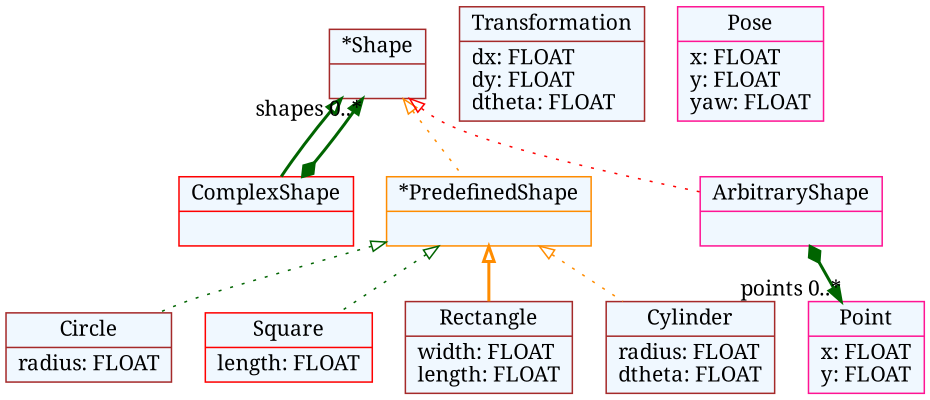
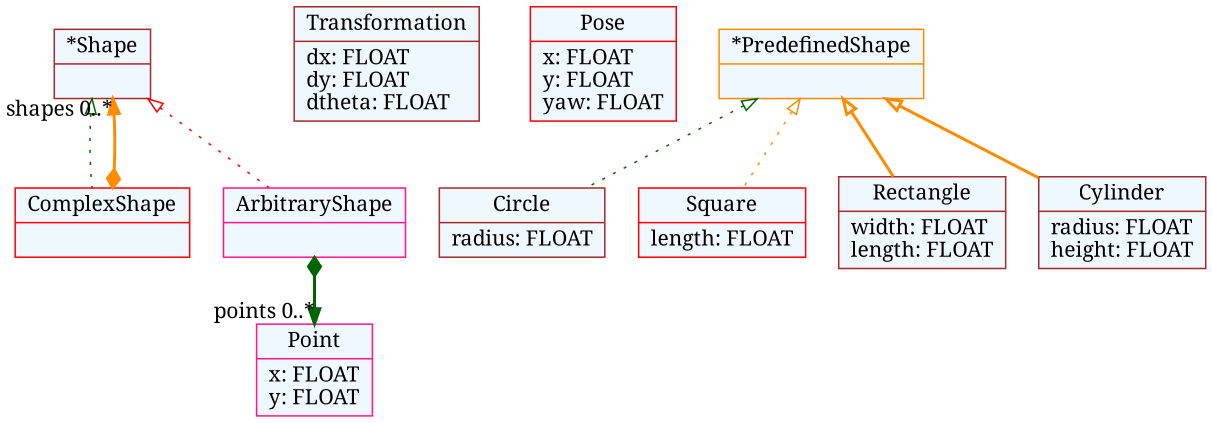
(751, 64) -> (603, 64)
(334, 137) -> (115, 142)
(305, 143) -> (90, 151)
(438, 144) -> none
(587, 278) -> (969, 142)
(383, 284) -> (768, 150)
(690, 375) -> (1122, 250)
